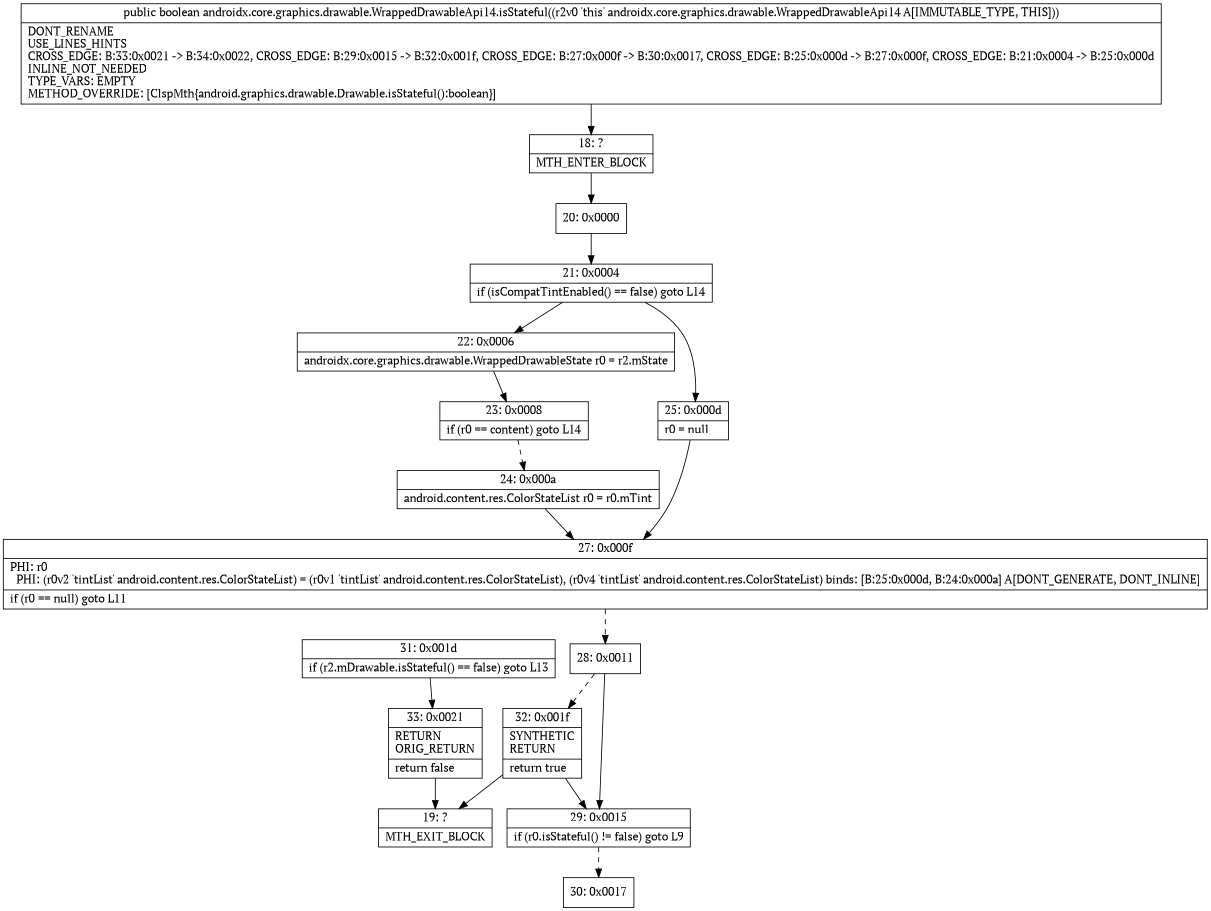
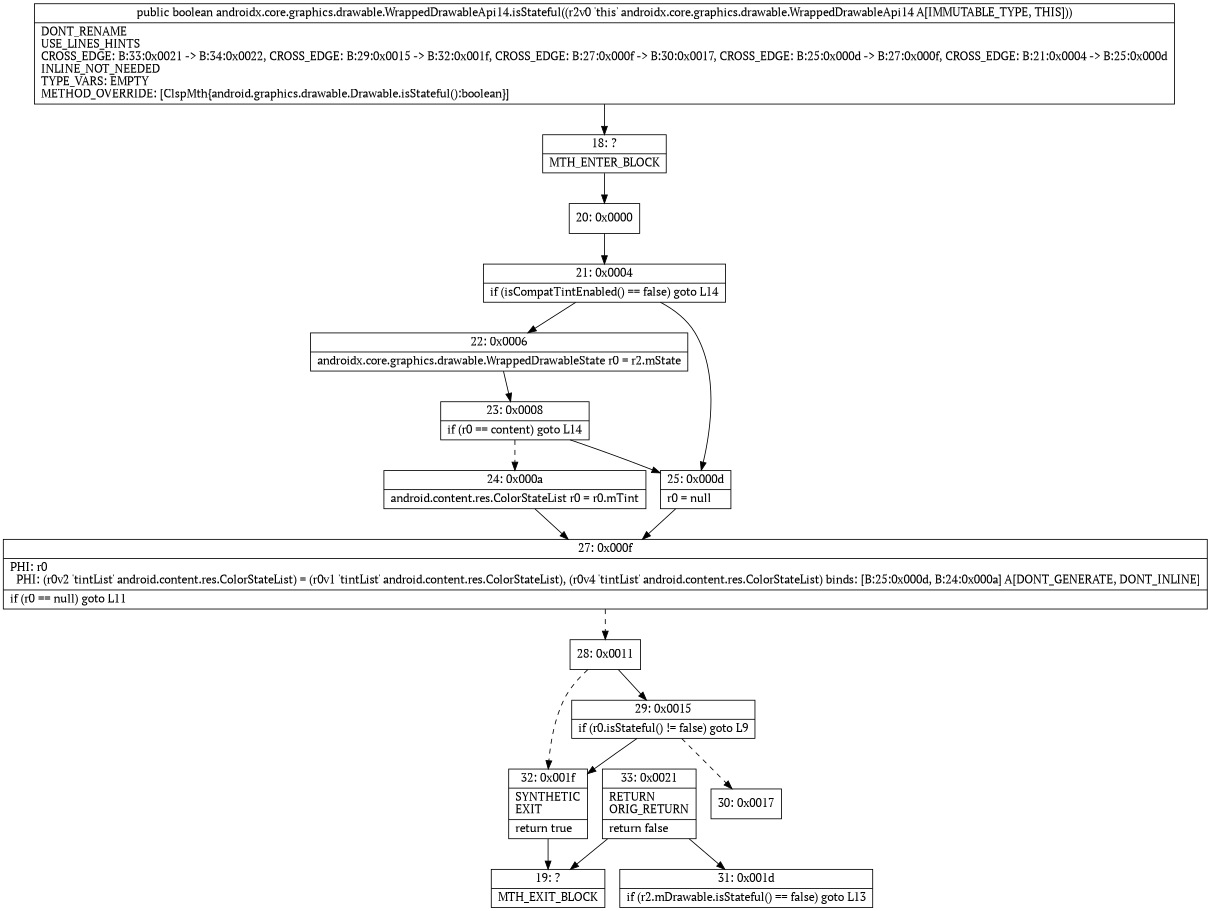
none -> (611, 454)
(431, 689) -> (704, 851)
(533, 749) -> (529, 810)
(573, 790) -> (616, 754)
